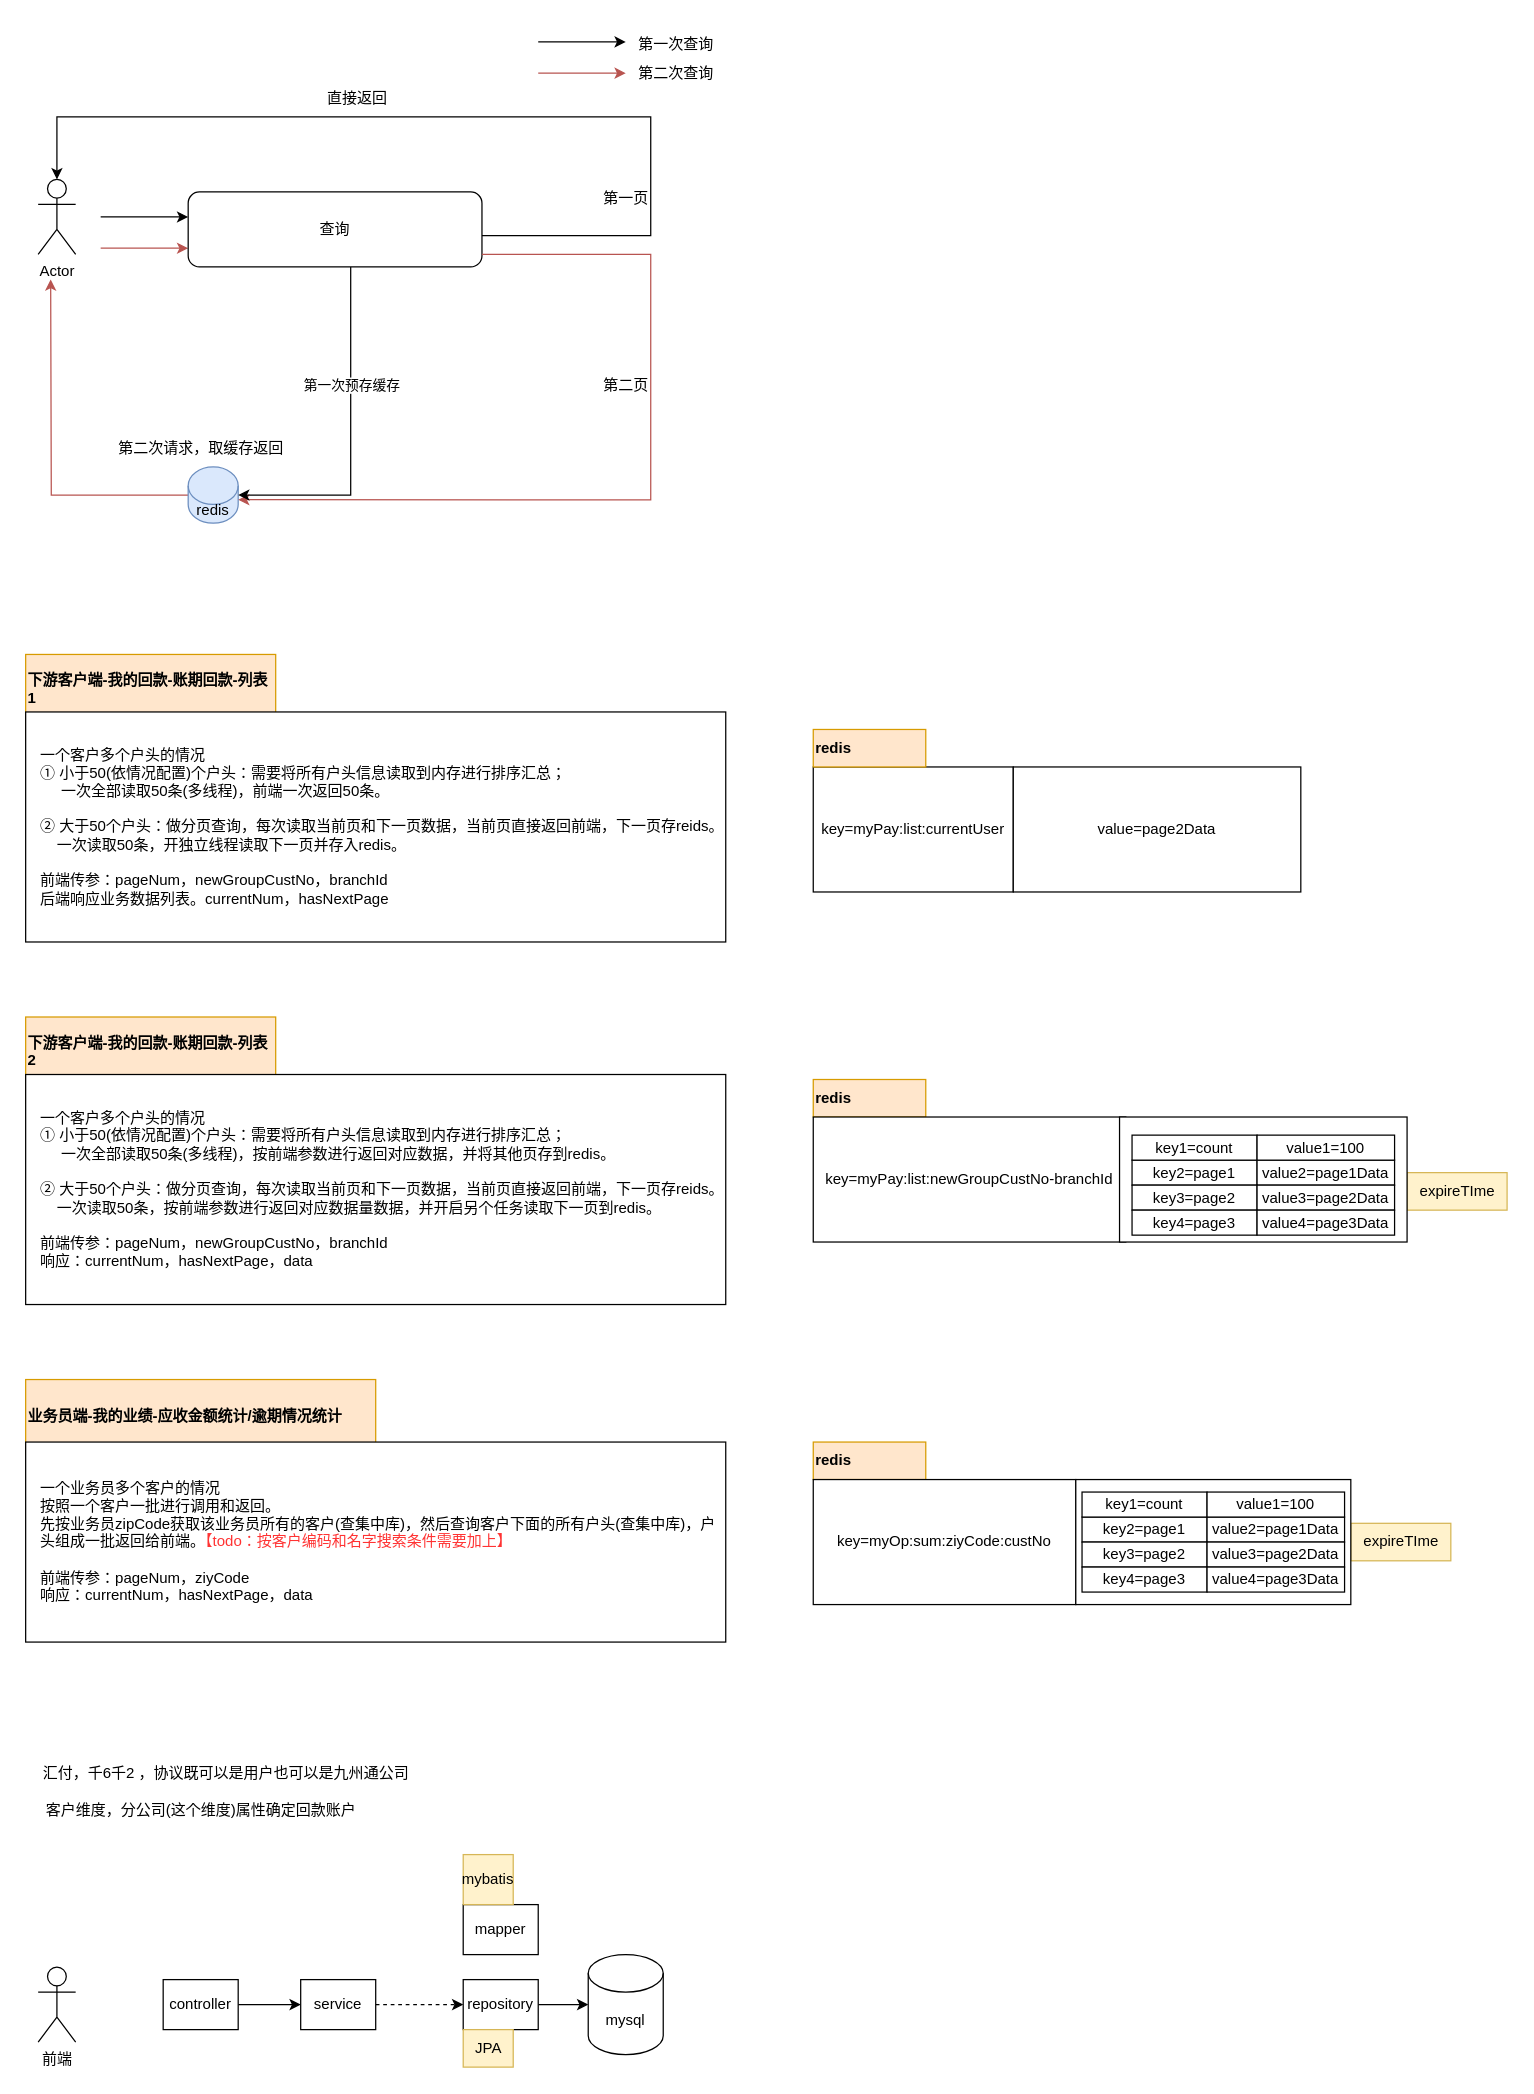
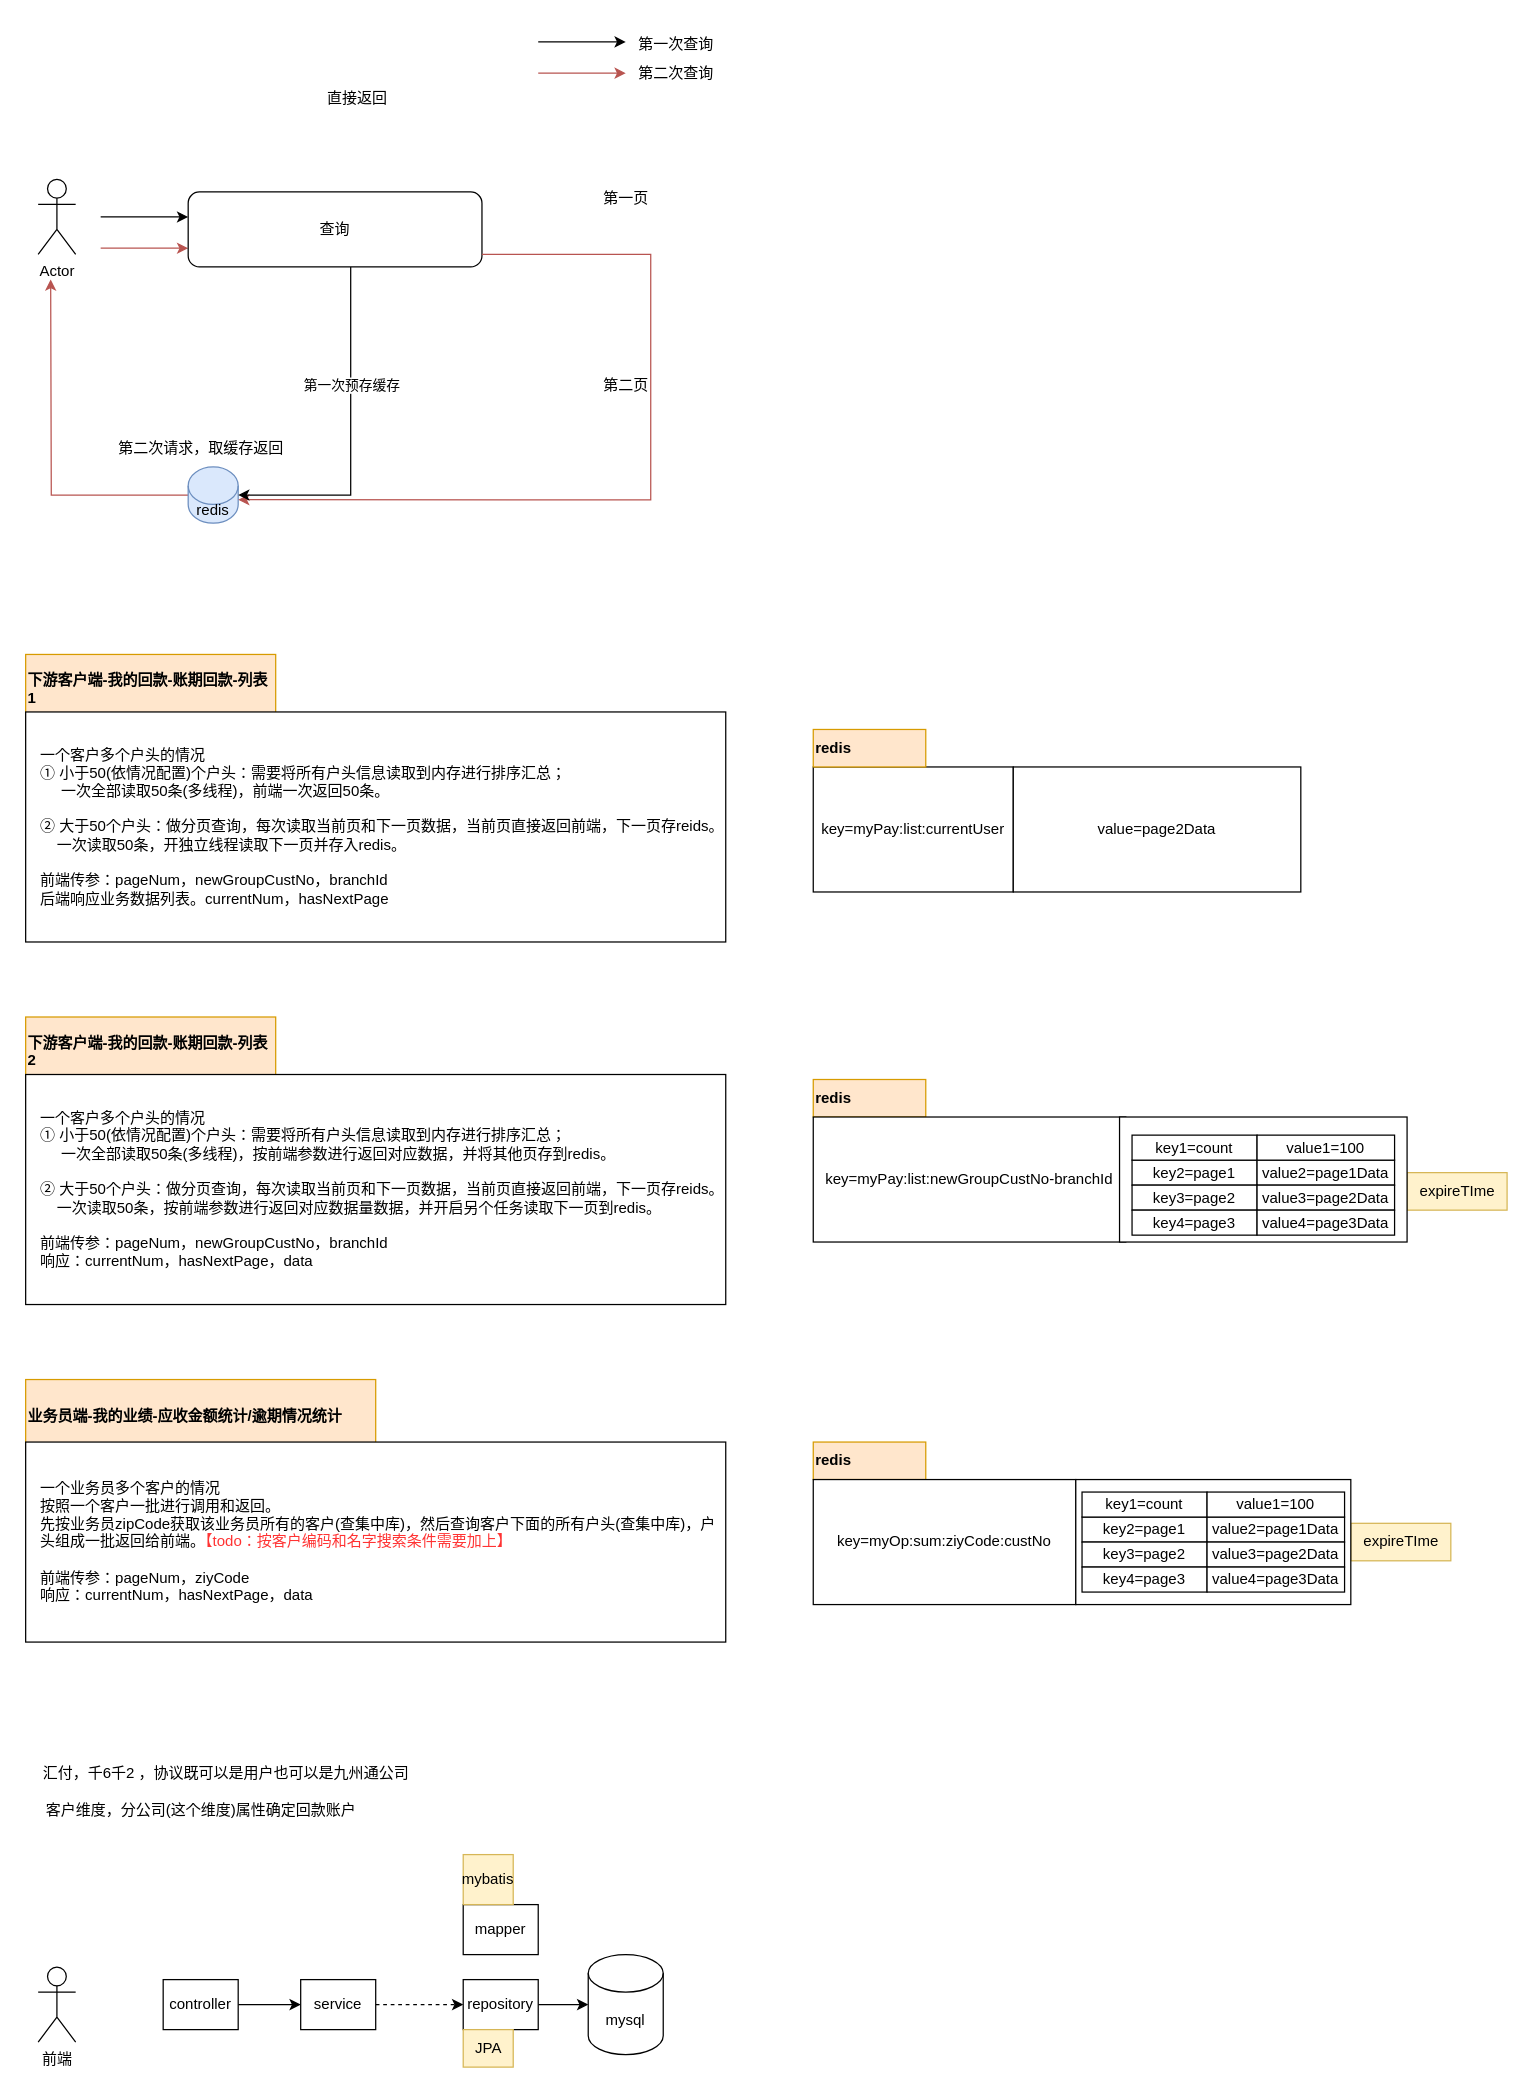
(470, 117) -> none
